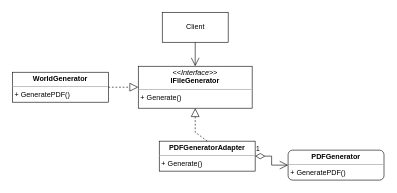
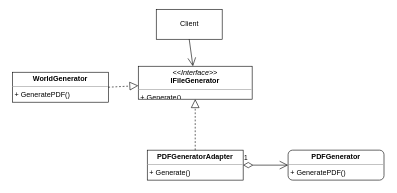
(195, 27) -> (189, 24)
(195, 87) -> (195, 83)
(207, 156) -> (195, 165)
